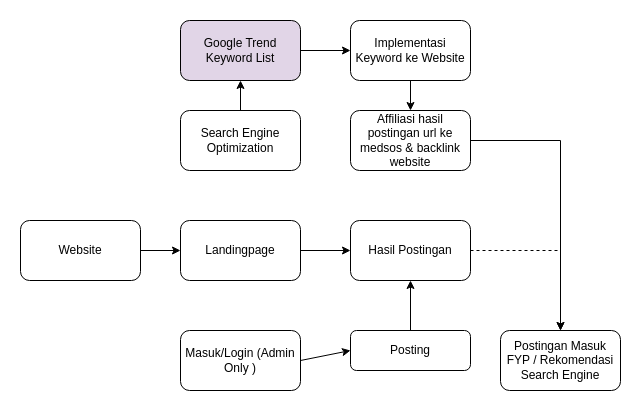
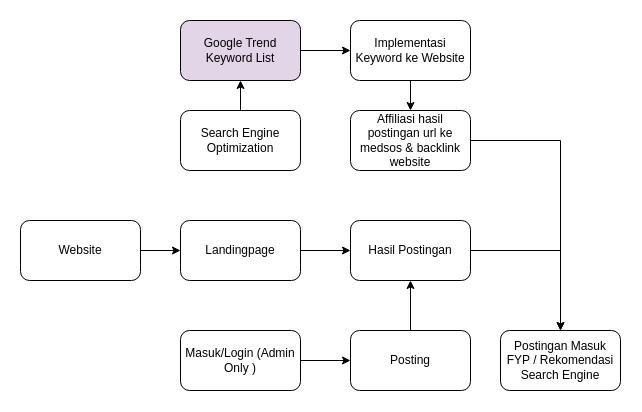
(515, 251) -> (515, 251)
(411, 351) -> (411, 361)
